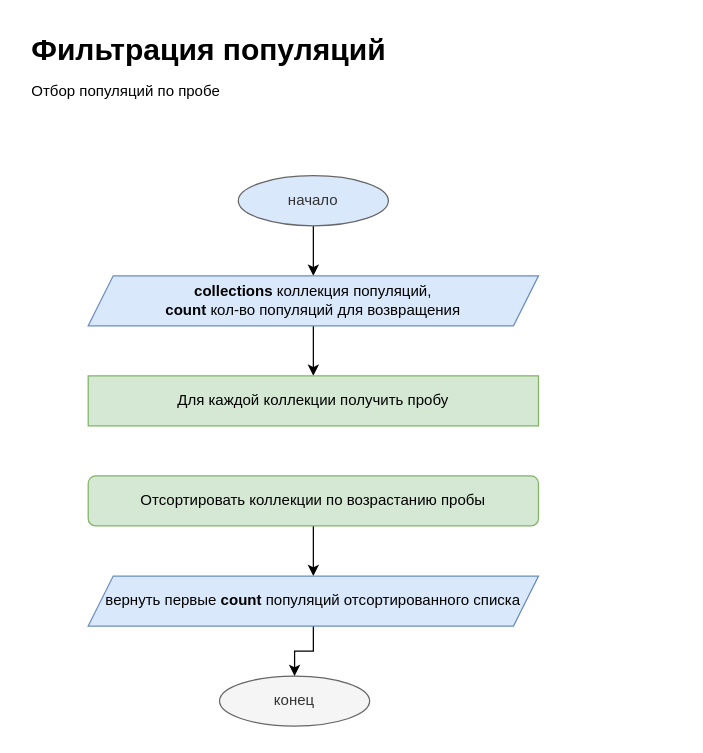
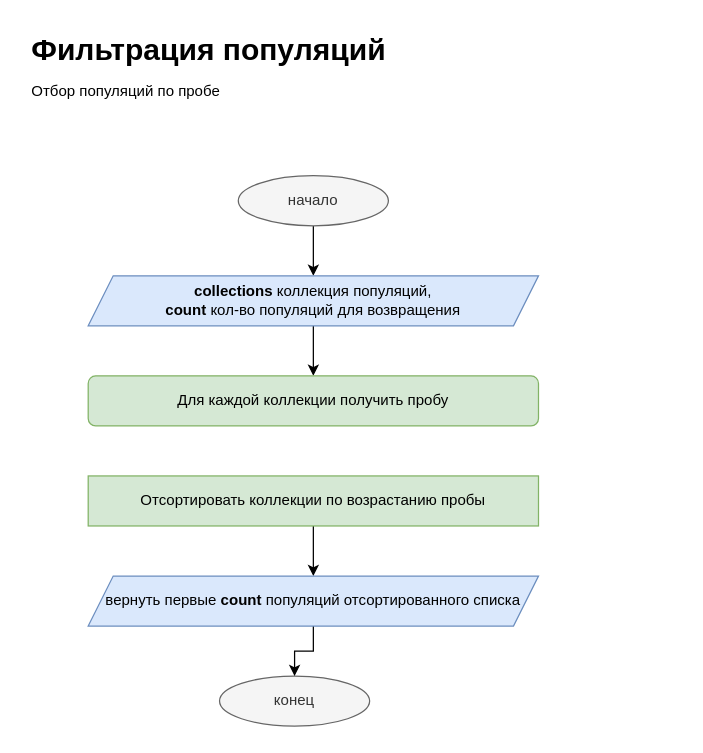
(313, 201) -> (313, 201)
(313, 401) -> (313, 401)
(313, 501) -> (313, 501)
